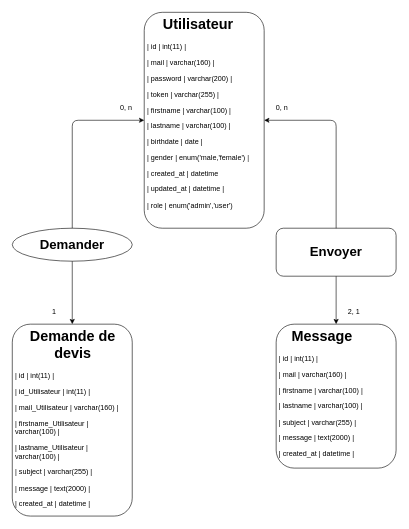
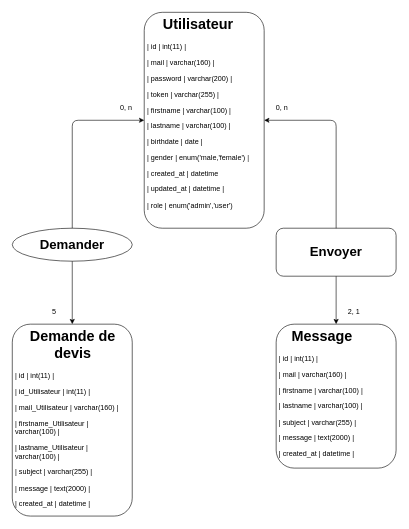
(54, 312) -> (54, 312)
